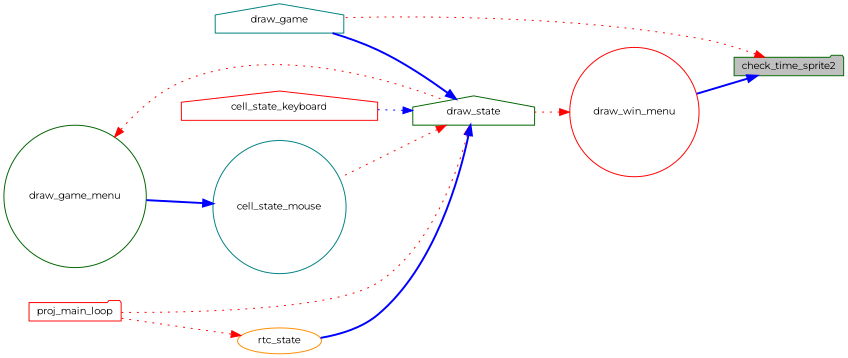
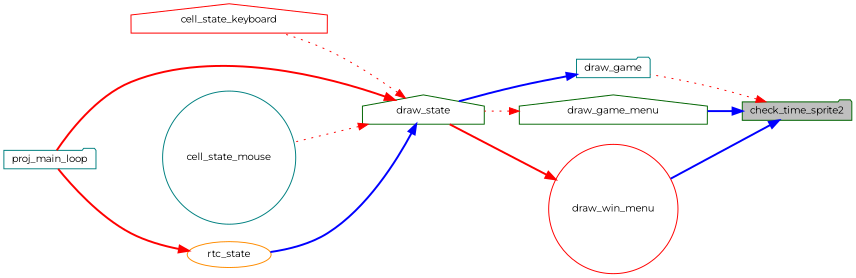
(280, 20) -> (613, 68)
(393, 58) -> (513, 87)
(390, 110) -> (342, 58)
(547, 112) -> (498, 150)
(75, 196) -> (613, 111)
(175, 202) -> (720, 111)
(338, 297) -> (208, 67)
(75, 312) -> (50, 160)
(176, 326) -> (111, 221)
